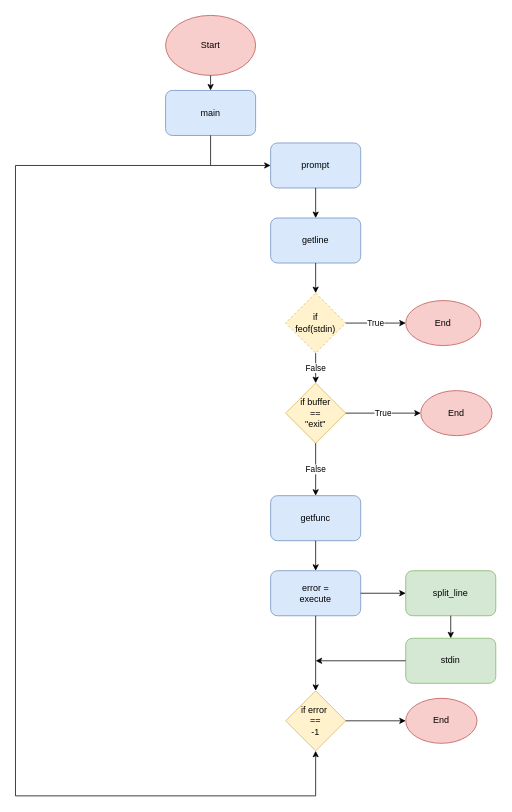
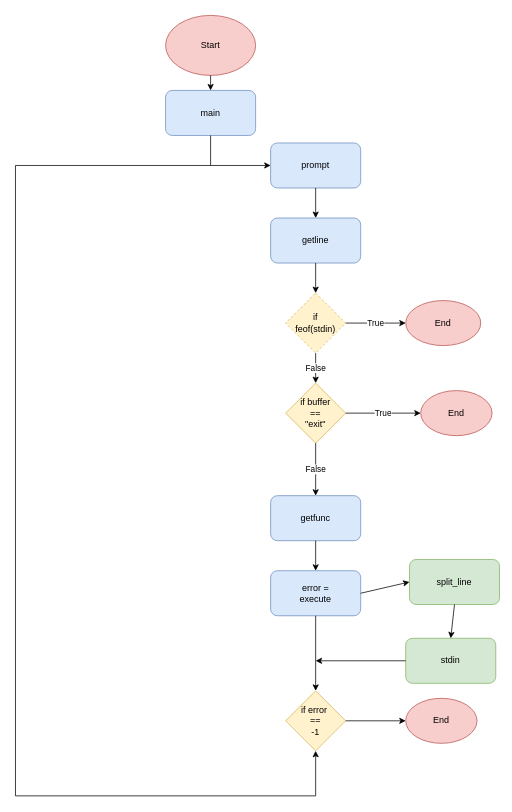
(450, 593) -> (454, 582)
